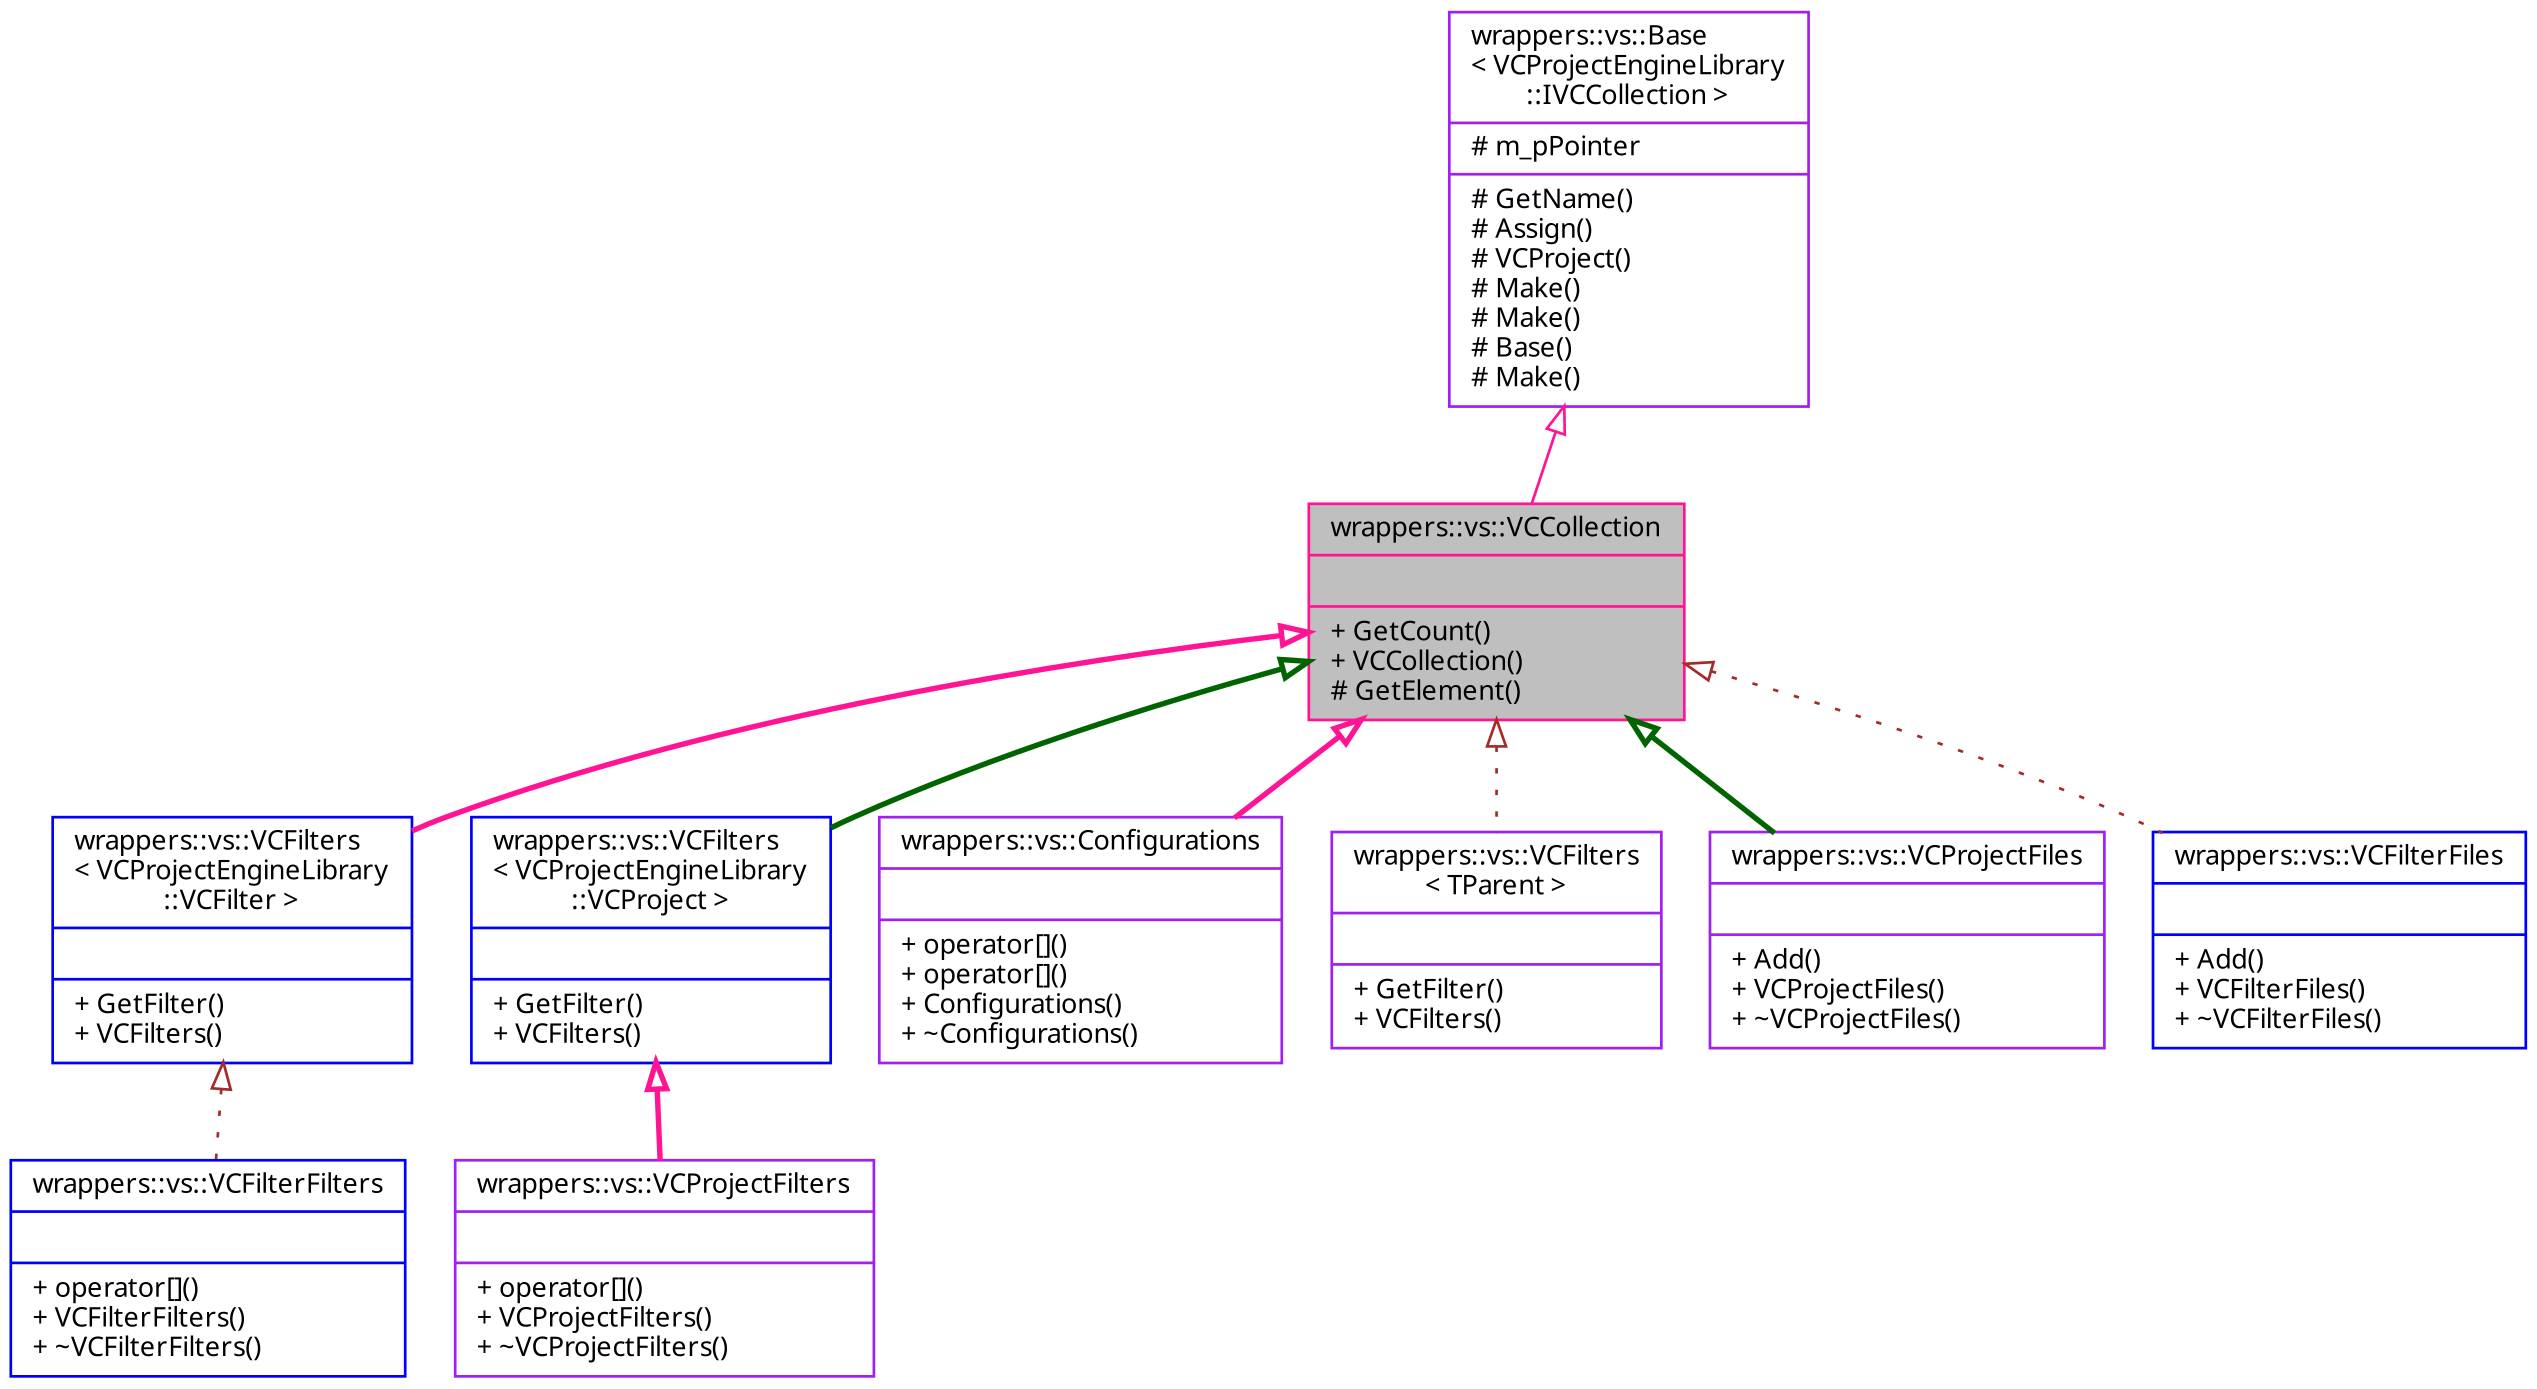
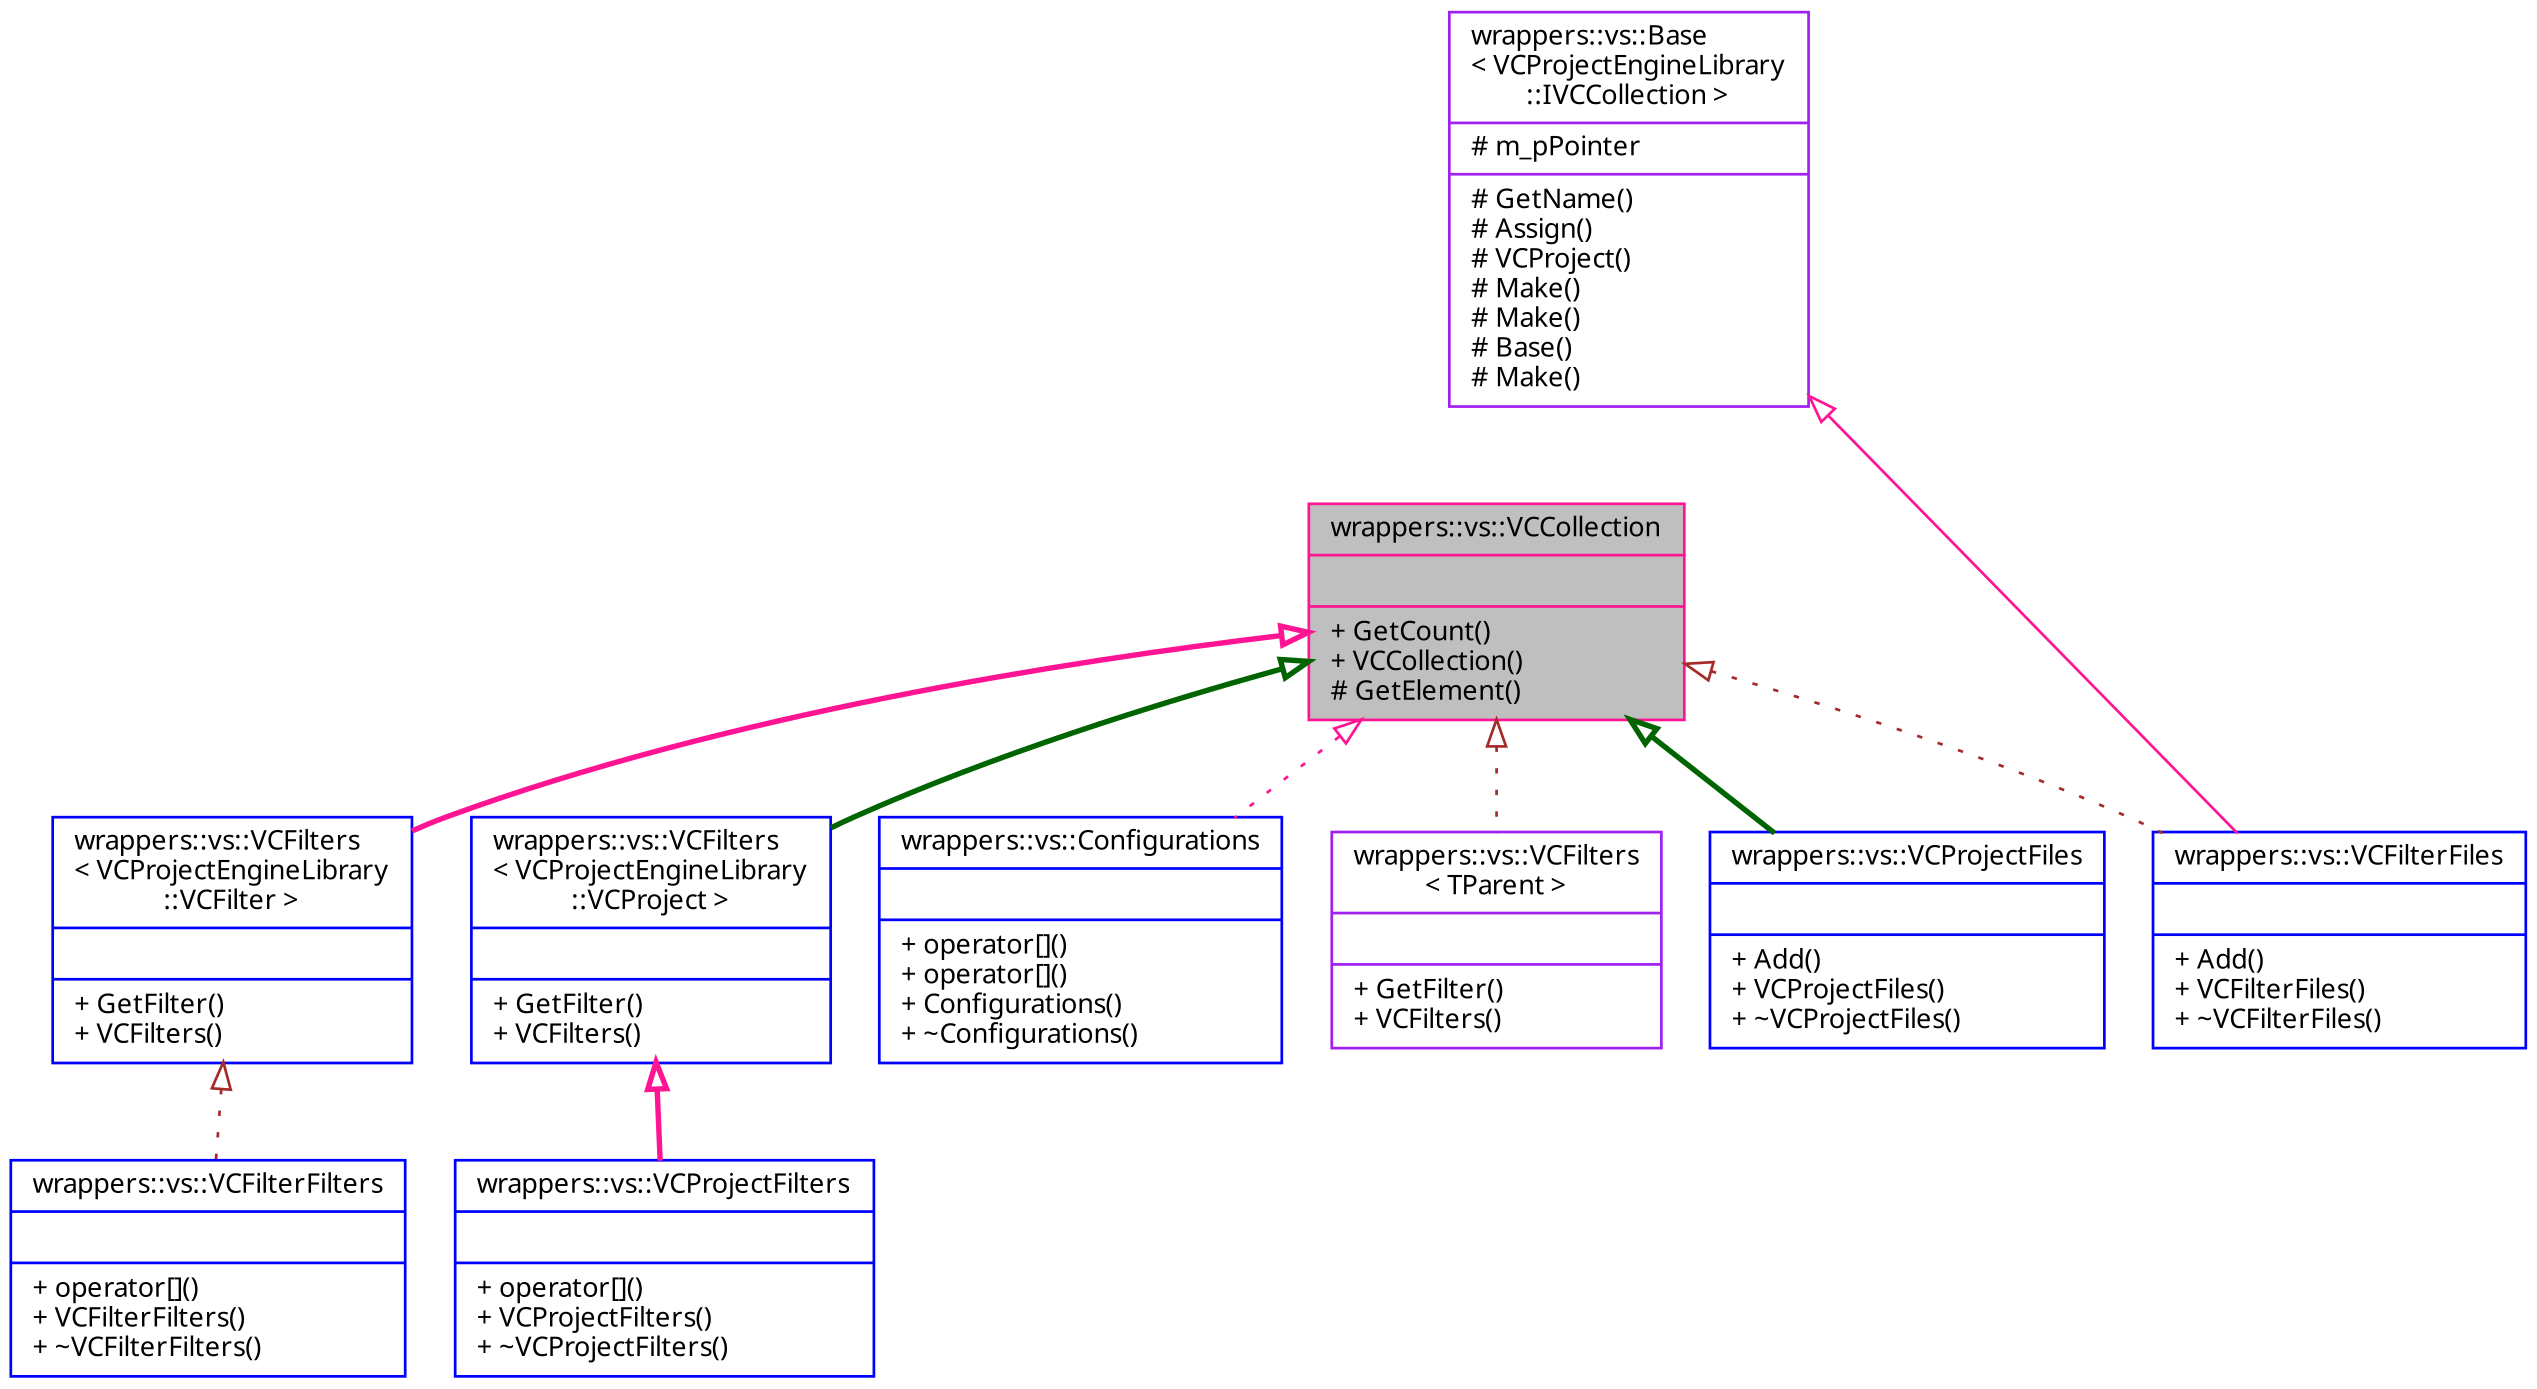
(1544, 468) -> (2033, 625)
(1287, 777) -> (1287, 777)
(1081, 940) -> (1081, 940)
(1907, 940) -> (1907, 940)
(665, 1268) -> (665, 1268)
